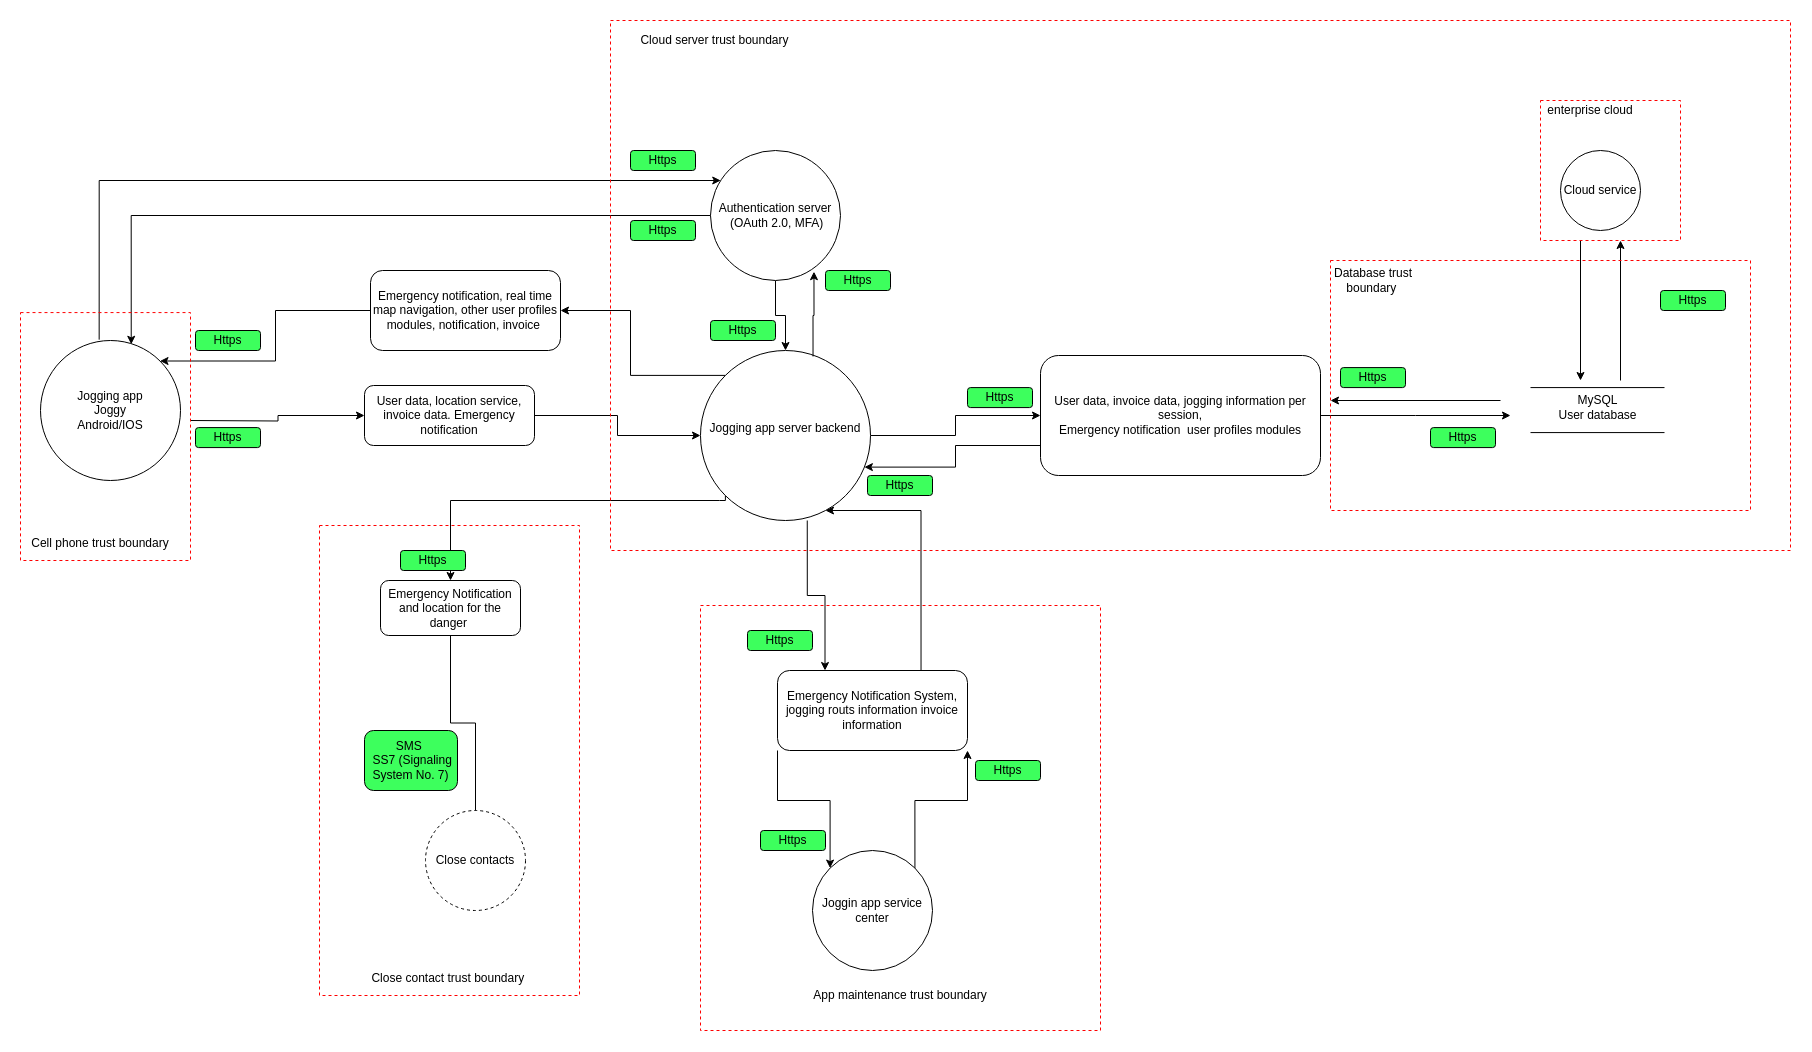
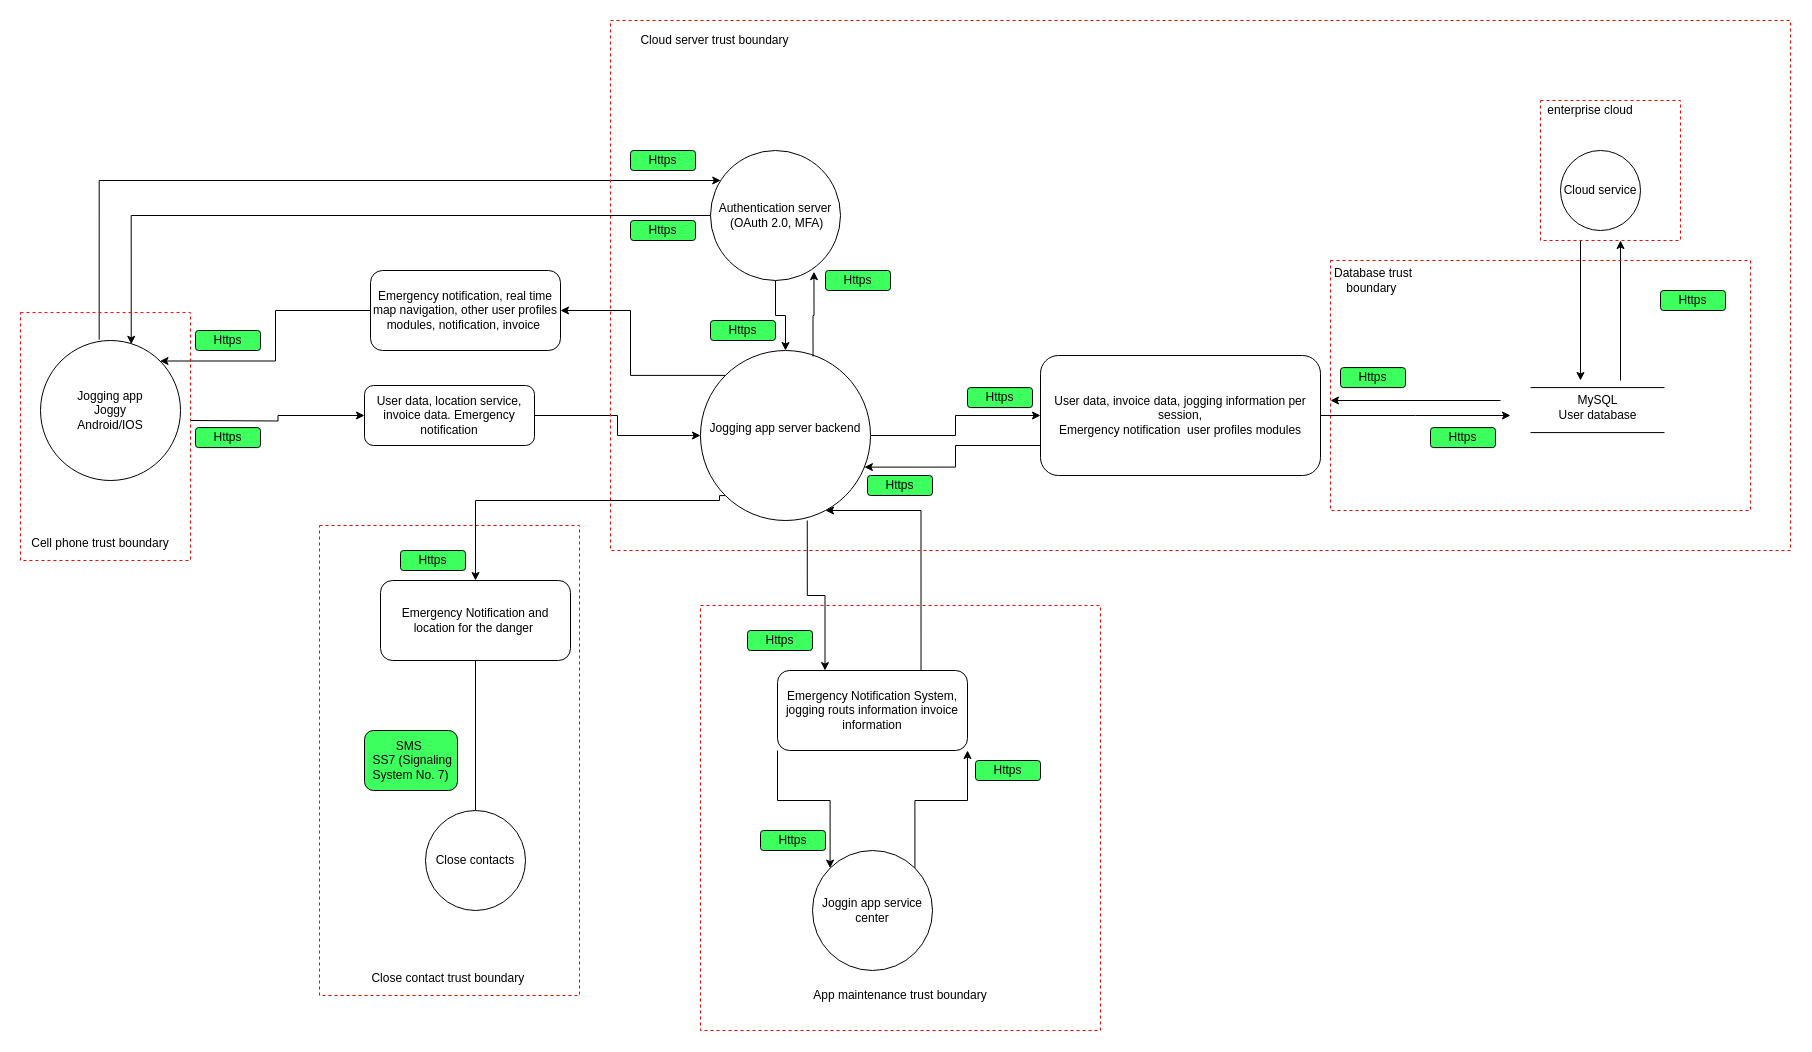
(451, 608) -> (476, 621)
(476, 861) -> (476, 861)
